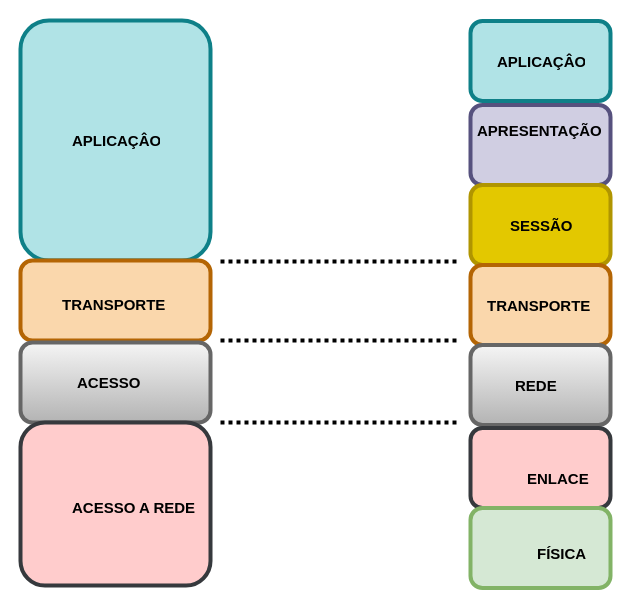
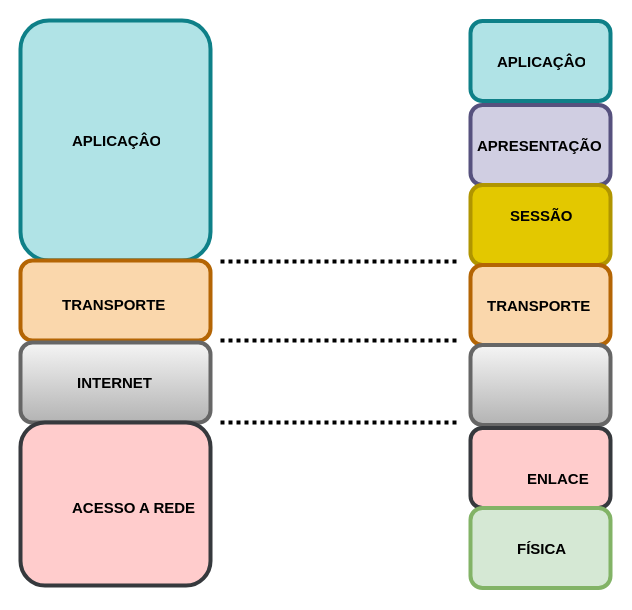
(541, 130) -> (541, 145)
(541, 225) -> (541, 215)
(98, 382) -> (104, 382)
(541, 385) -> none
(566, 553) -> (546, 548)
